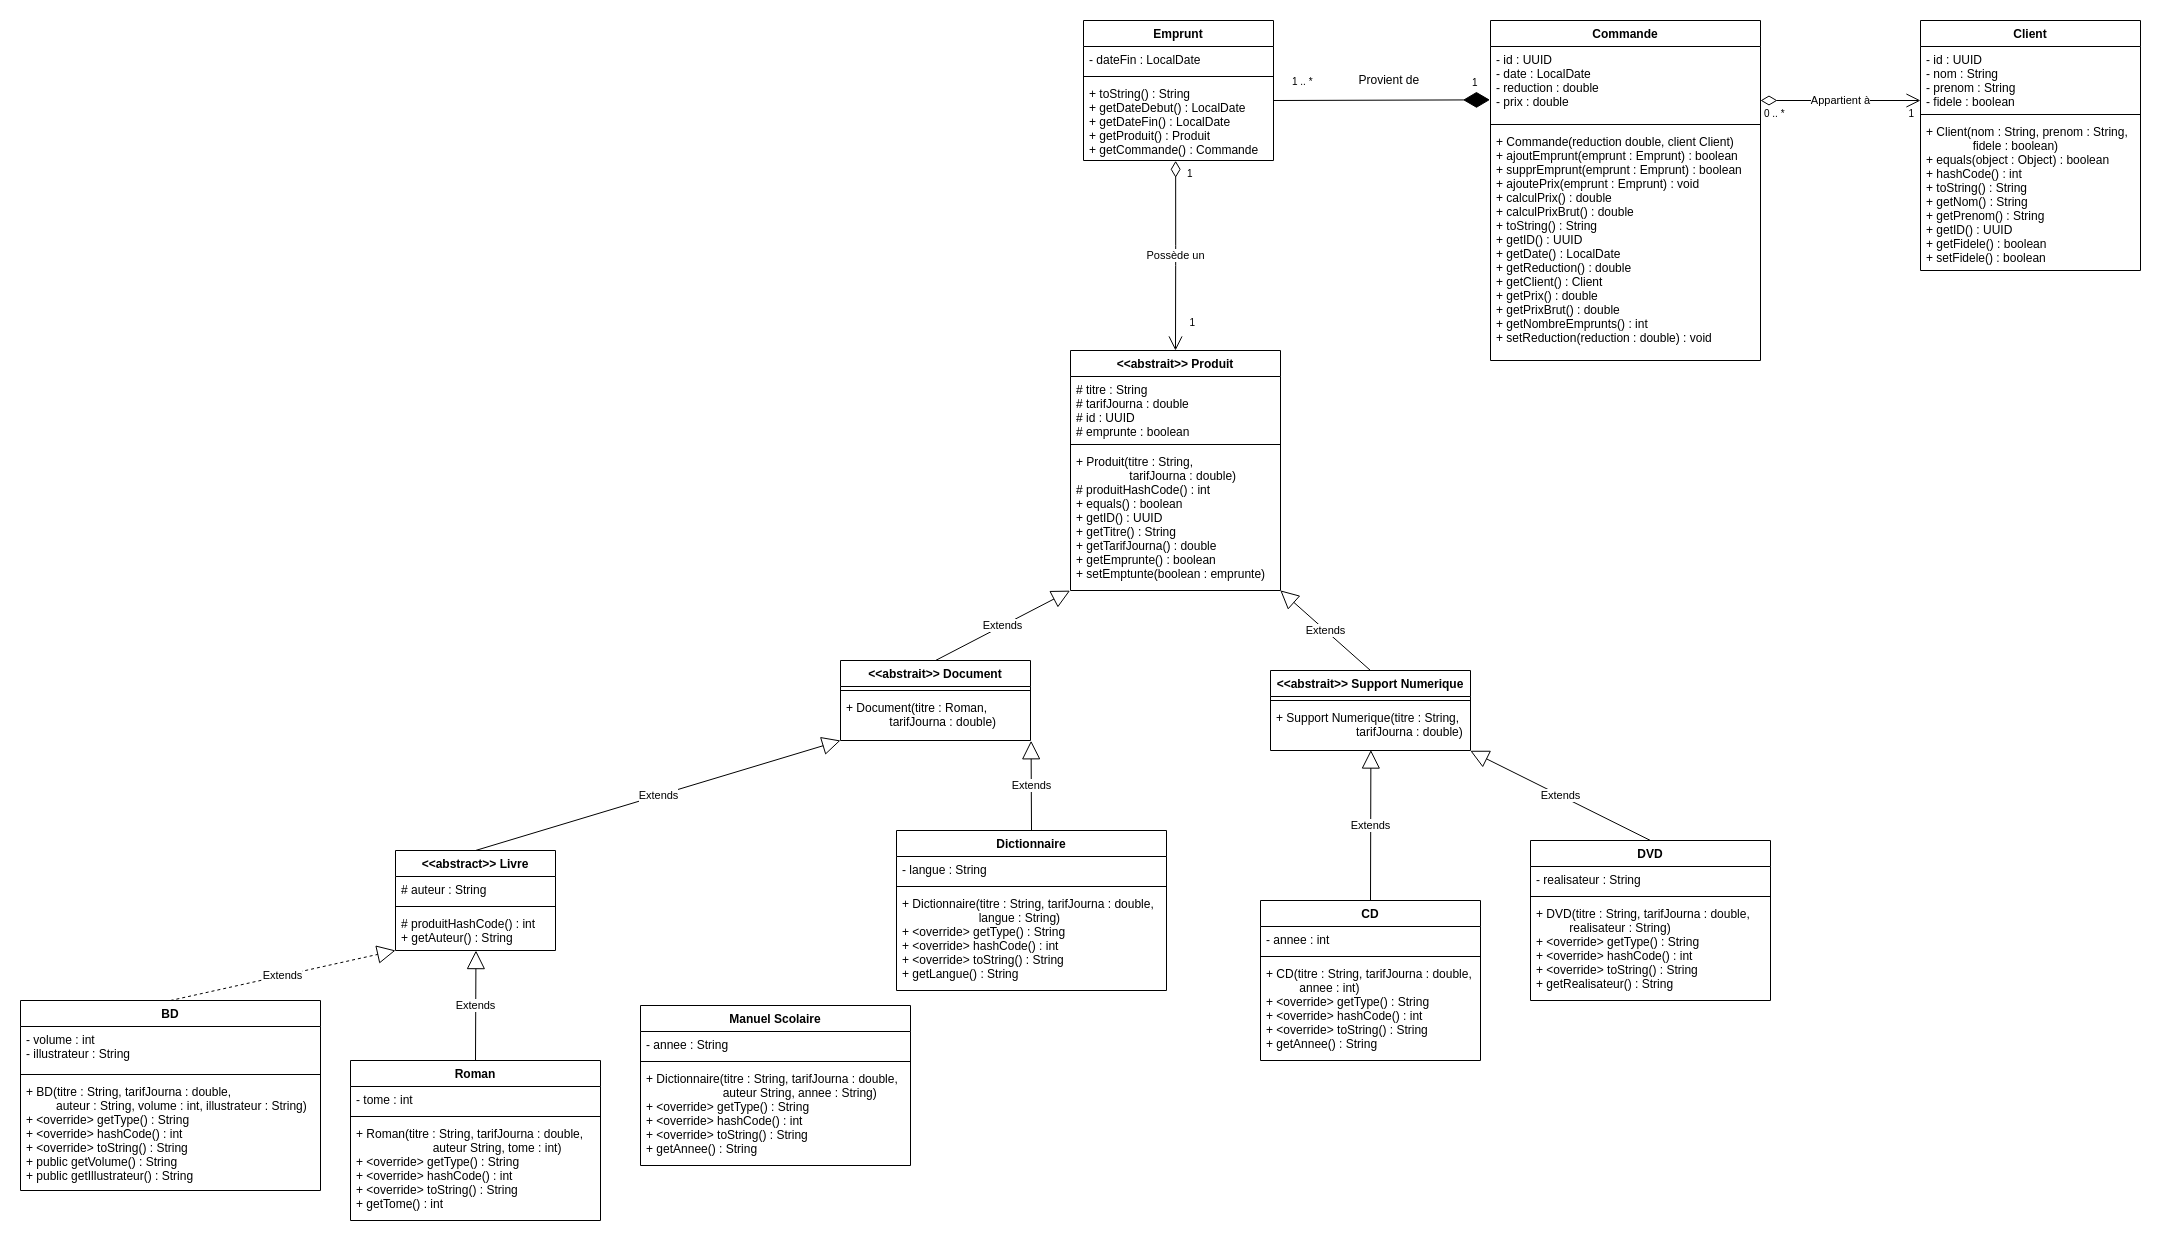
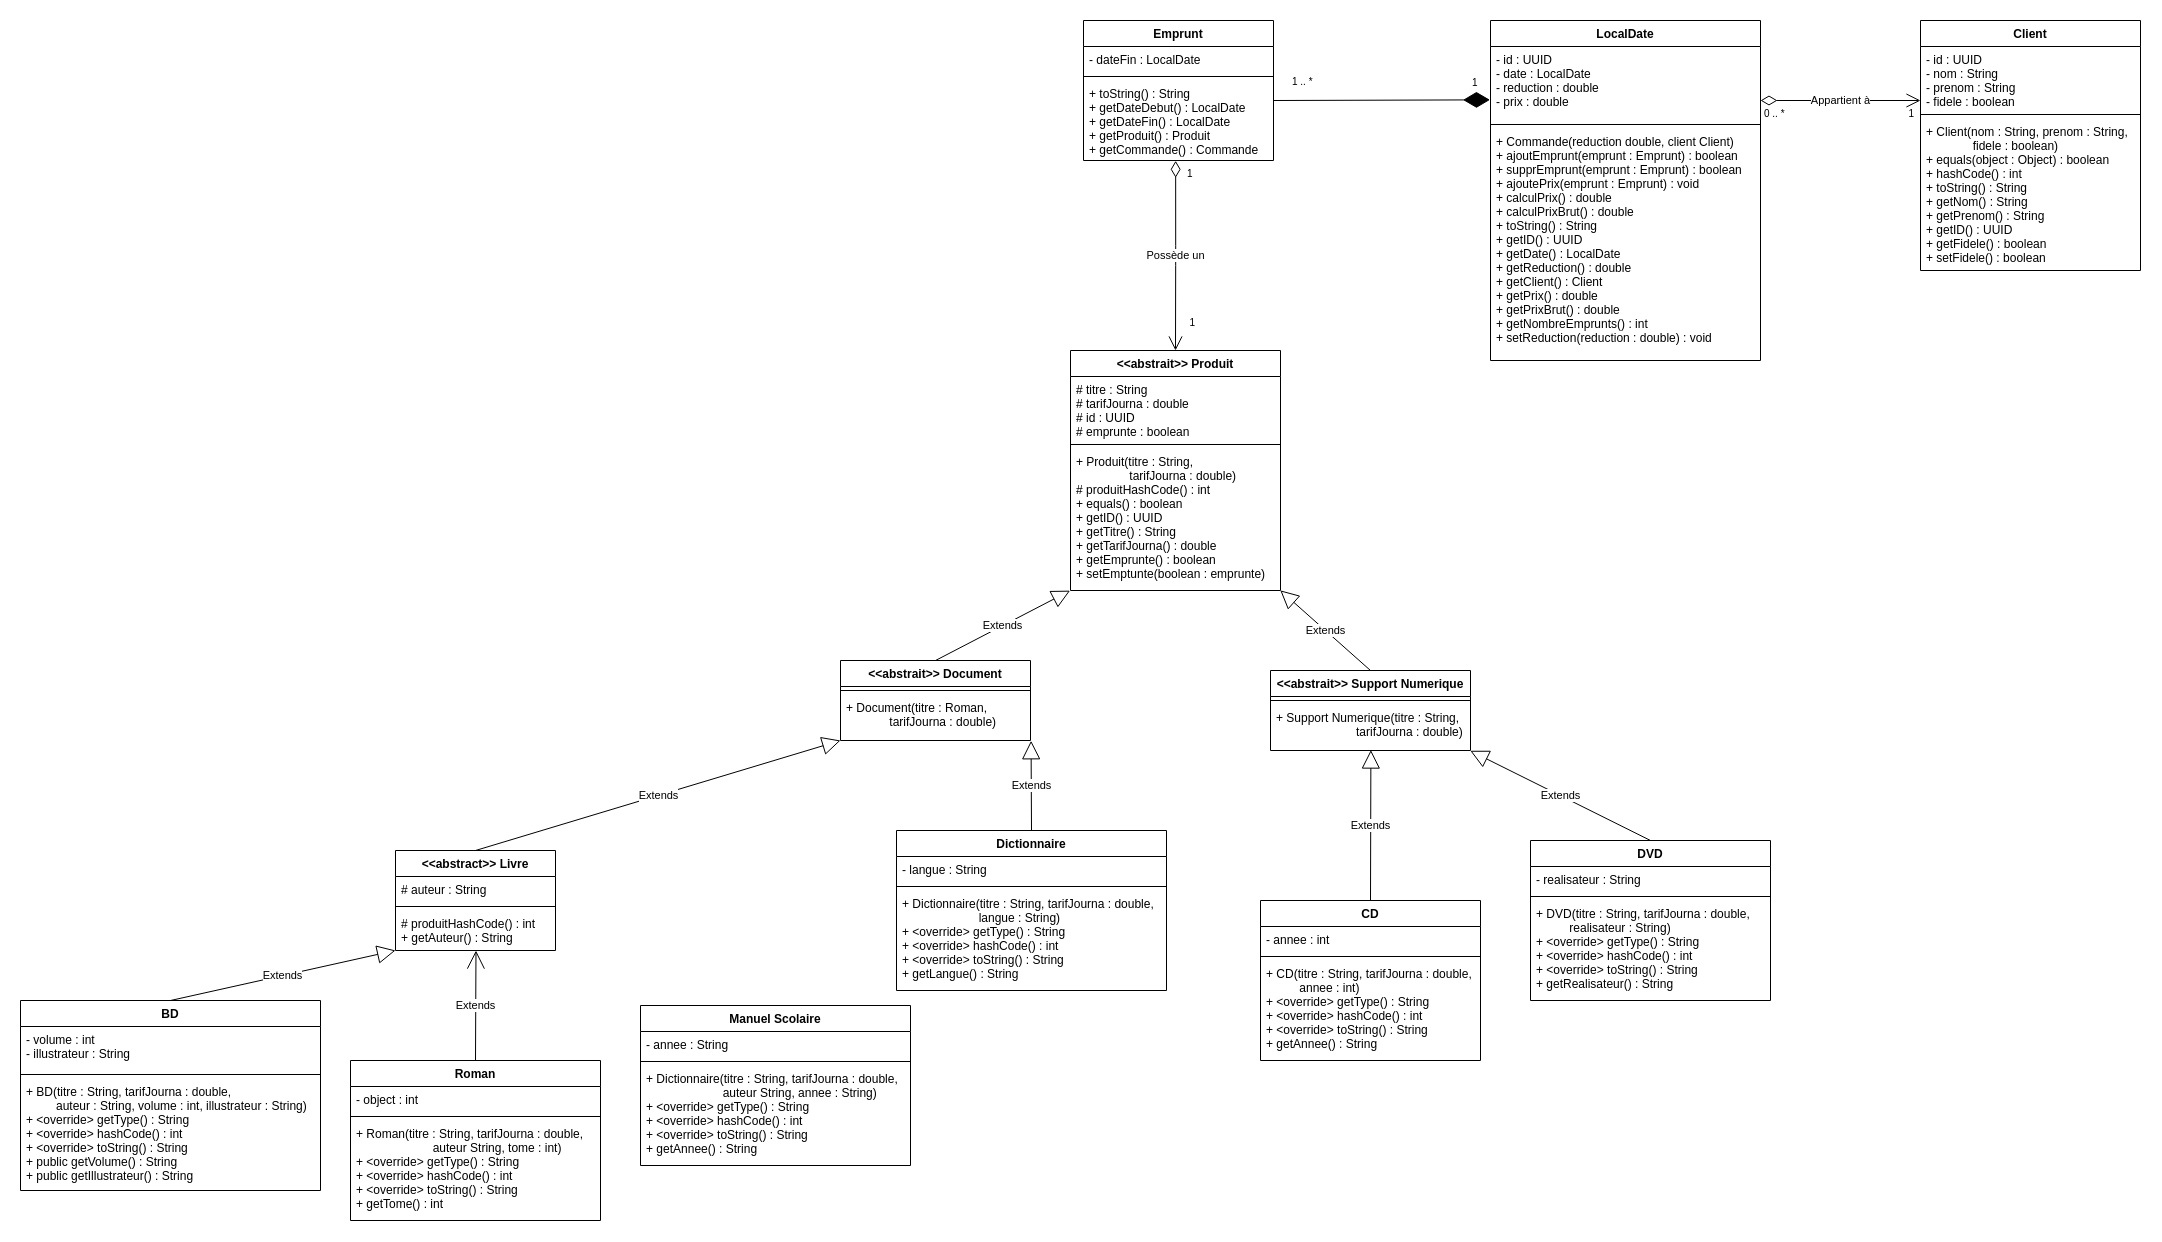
(1625, 34) -> (1625, 34)
(1391, 81) -> none
(476, 970) -> (476, 962)
(218, 990) -> (218, 990)
(389, 1100) -> (395, 1100)
